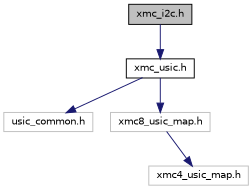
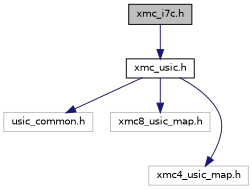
(160, 14) -> (160, 14)
(177, 145) -> (217, 110)
